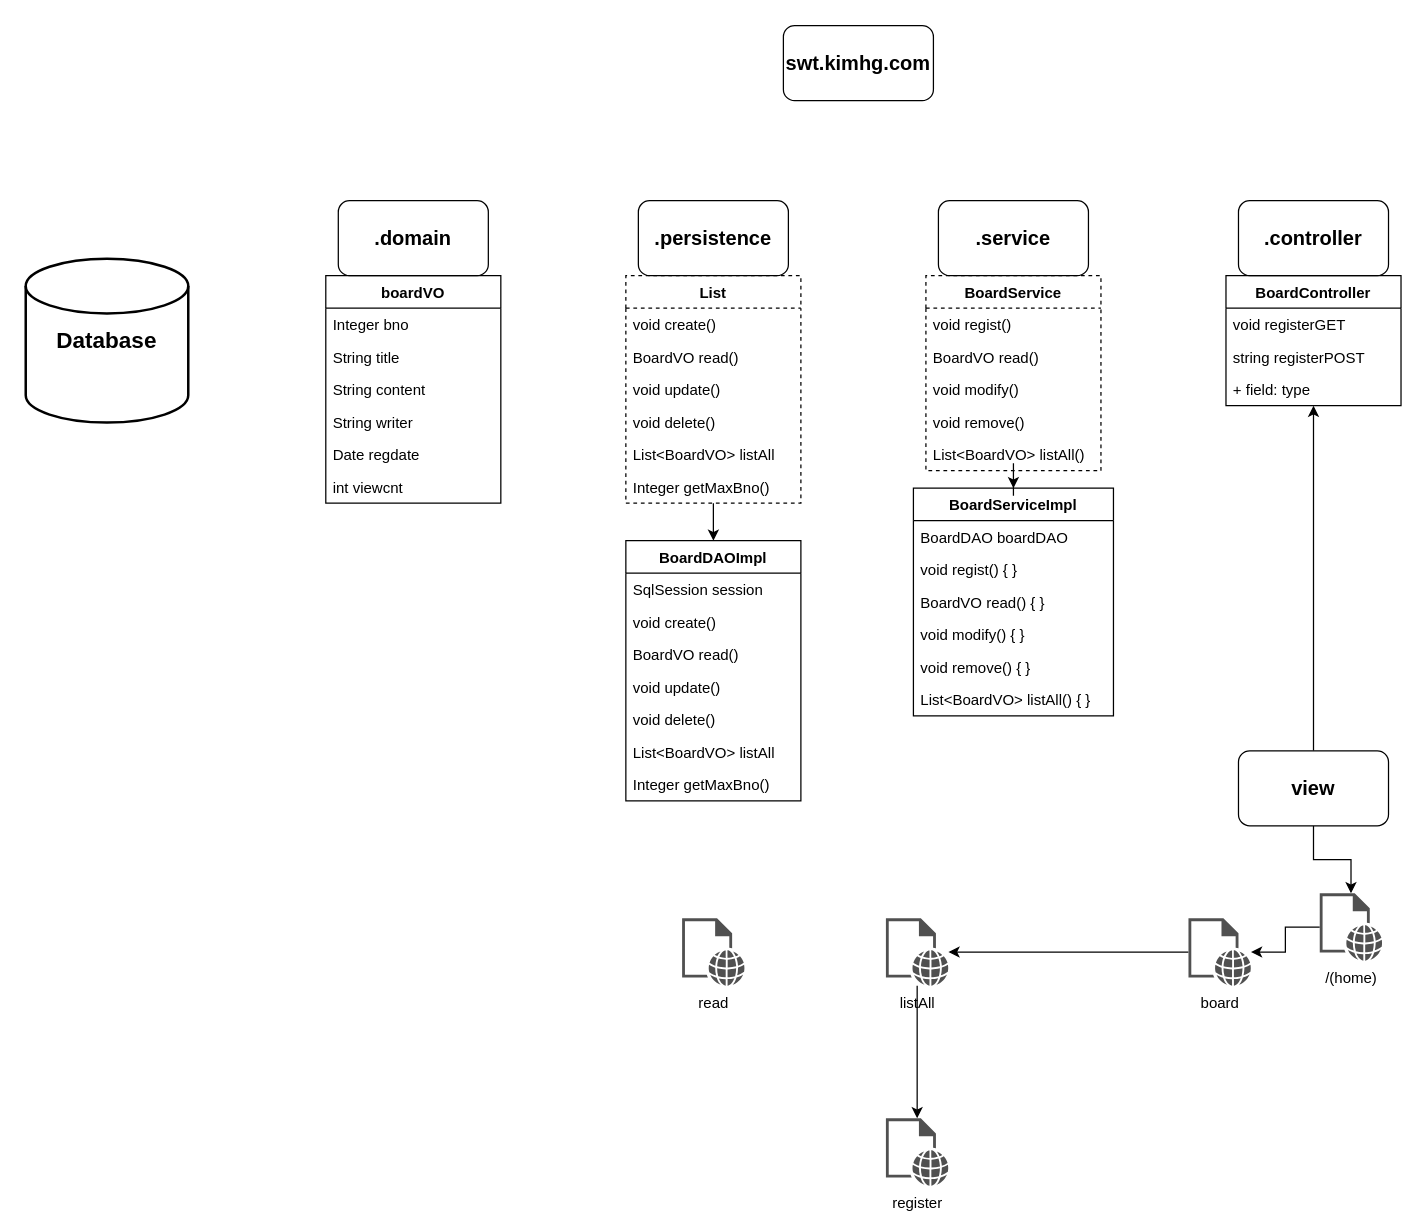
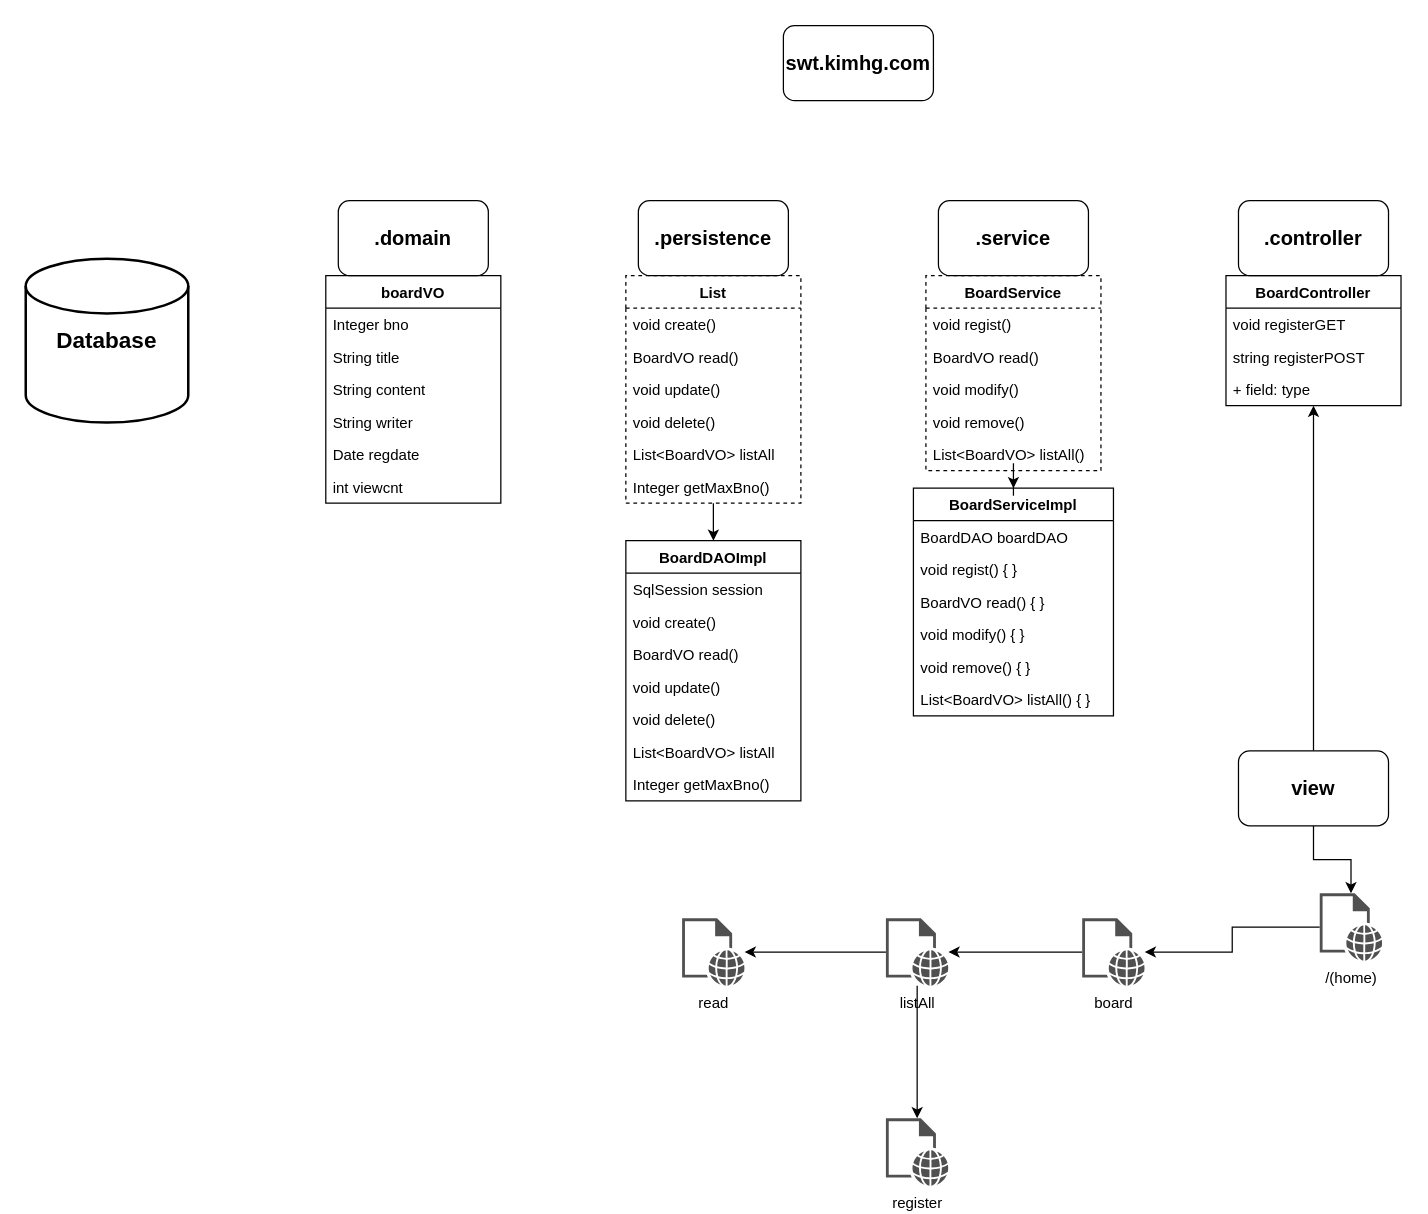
none -> (819, 952)
(1219, 952) -> (1113, 952)
